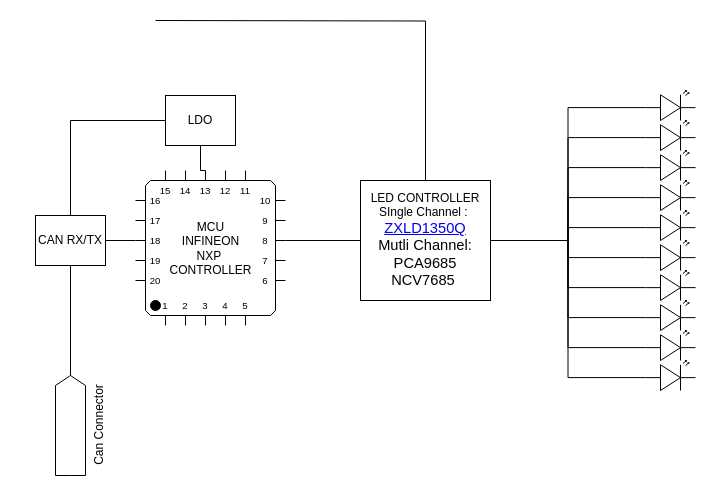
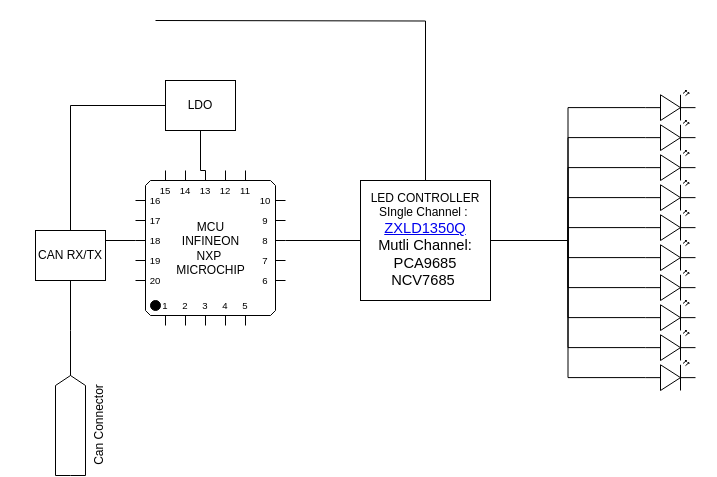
(201, 121) -> (201, 106)
(155, 201) -> (155, 201)
(71, 241) -> (71, 256)
